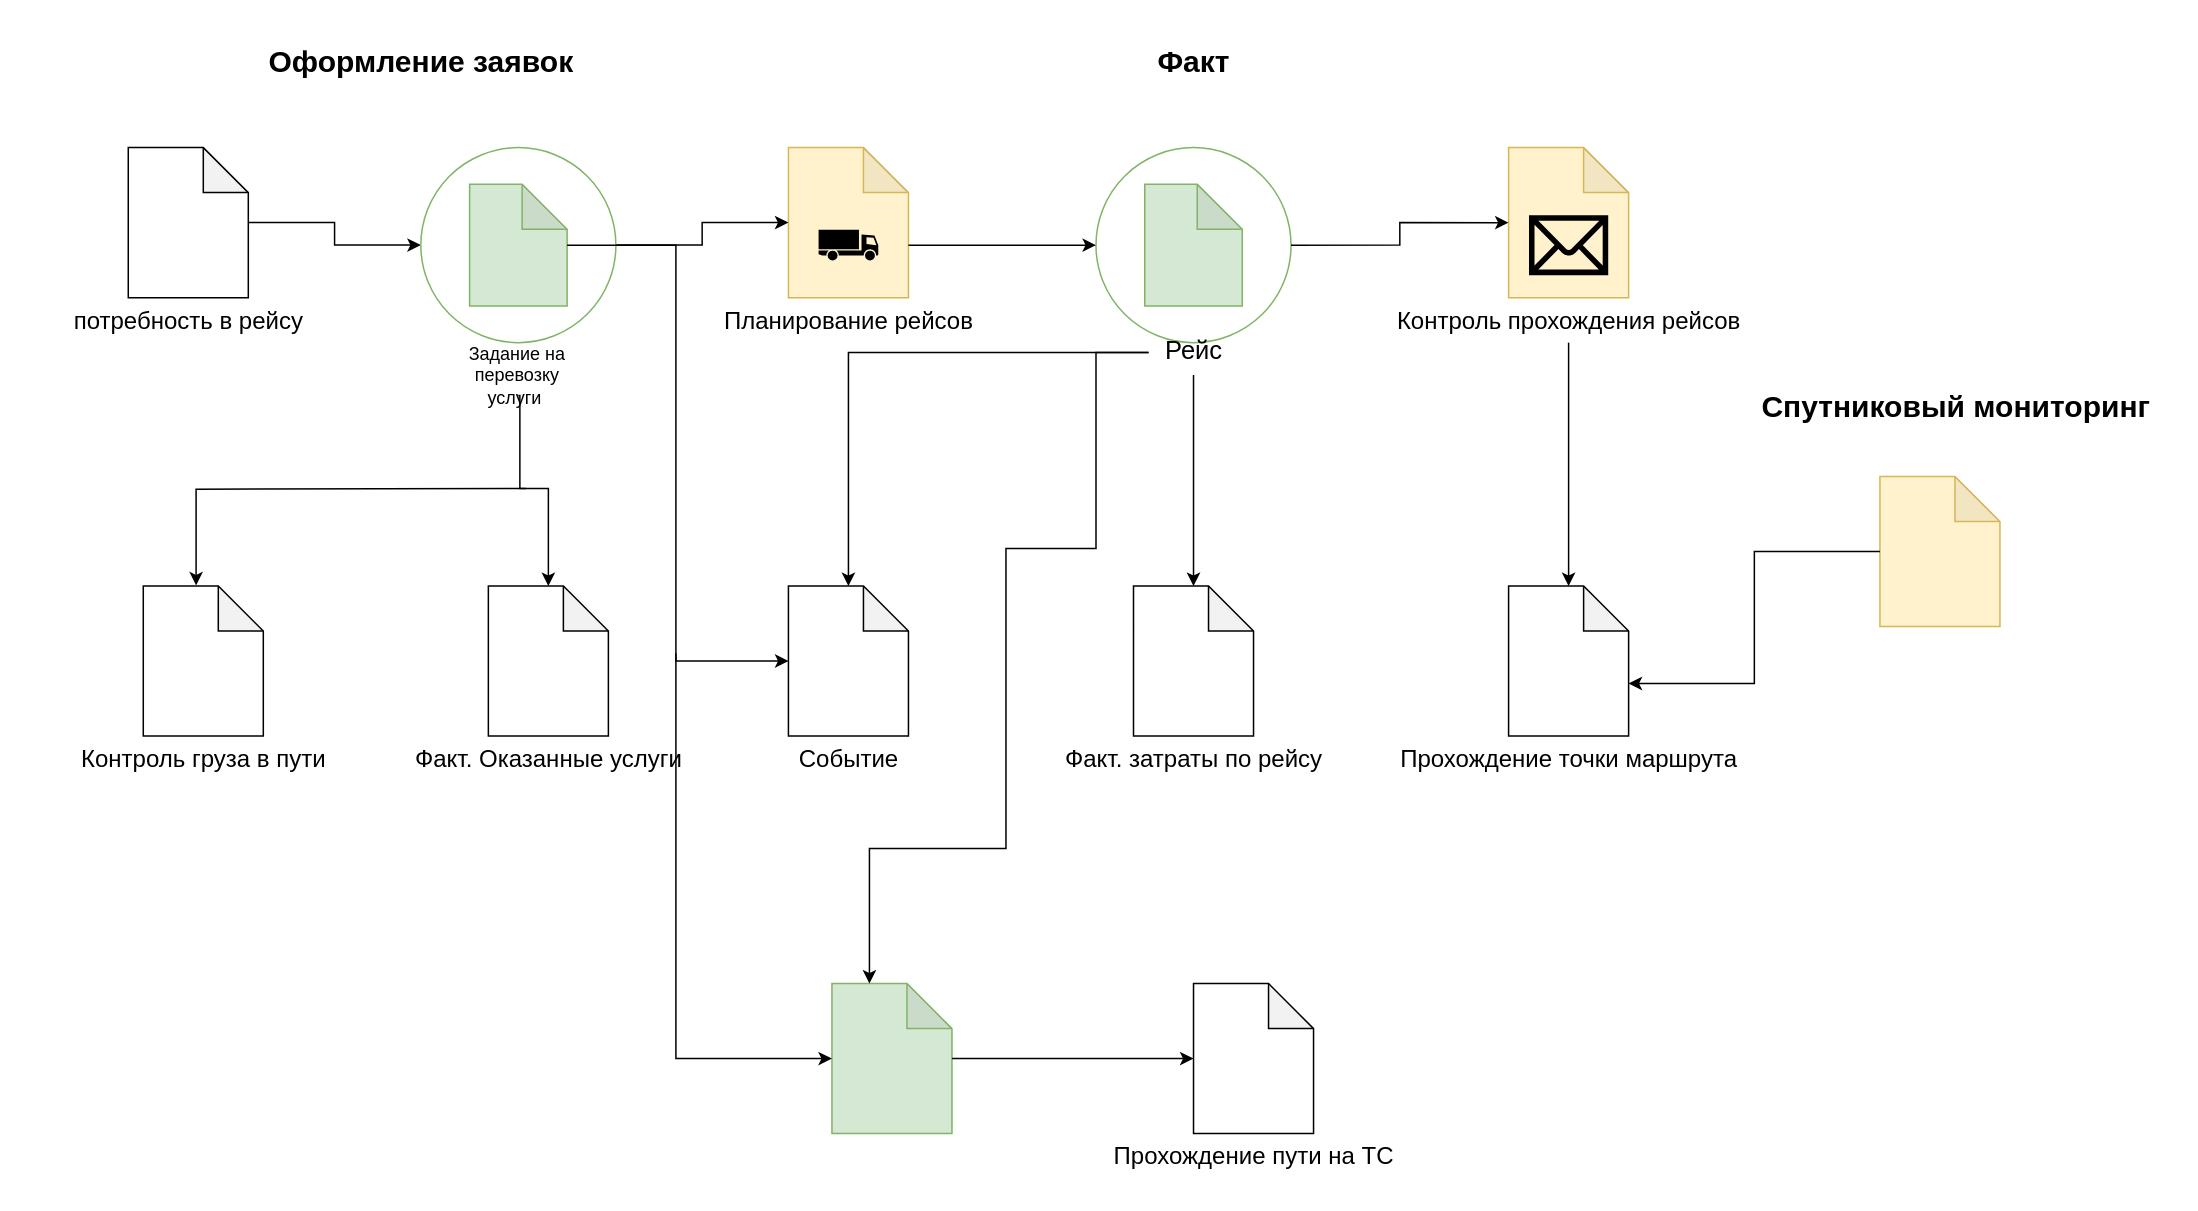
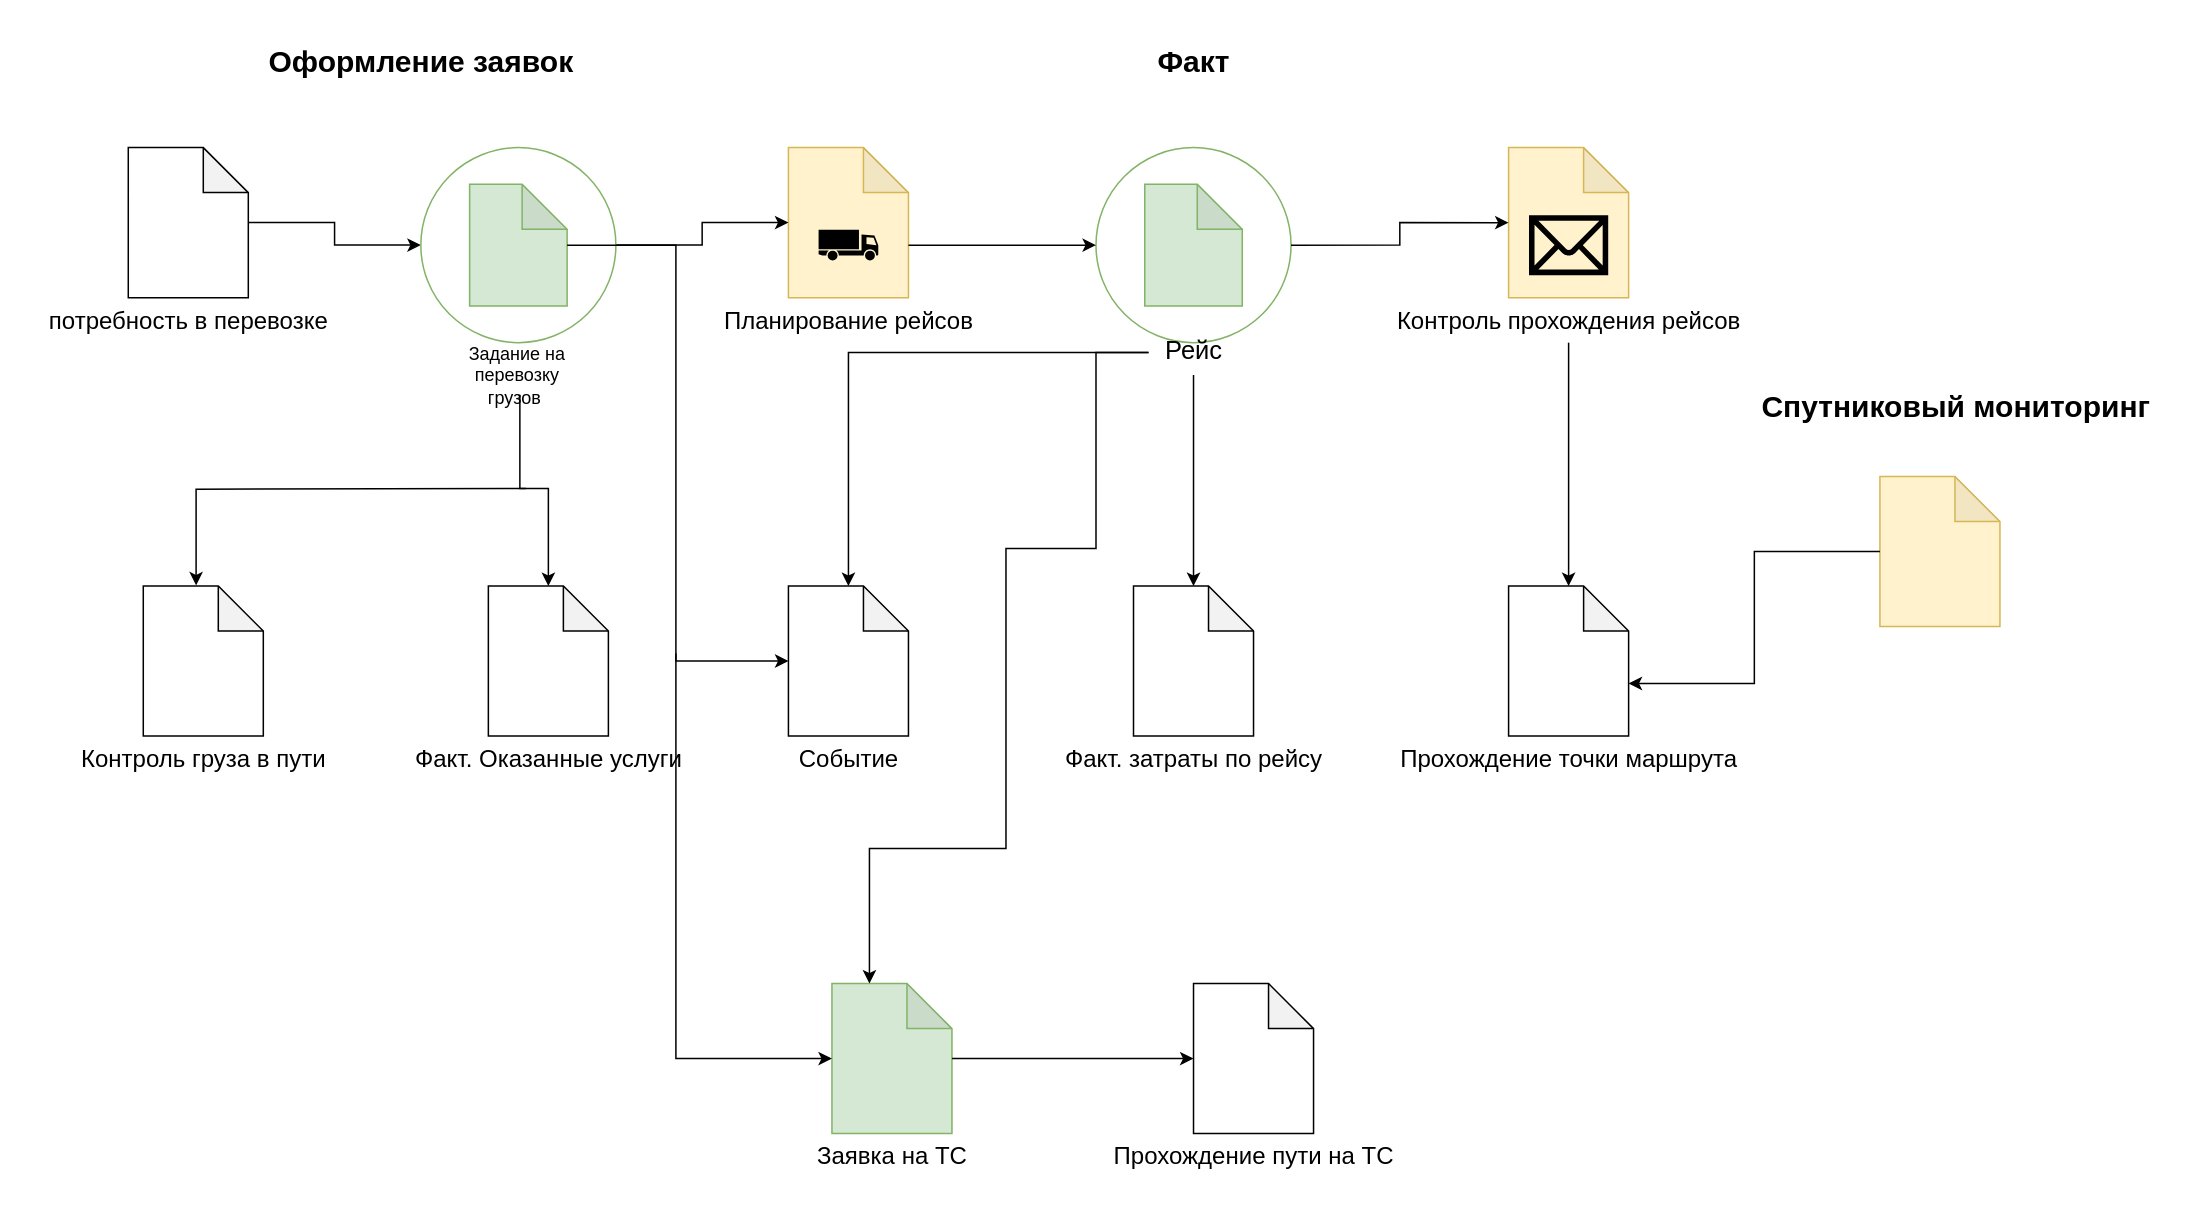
(189, 320) -> (189, 320)
(518, 376) -> (518, 376)
none -> (892, 1156)
